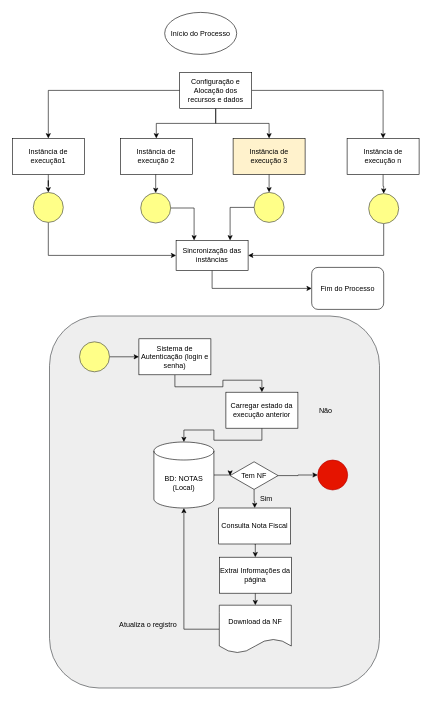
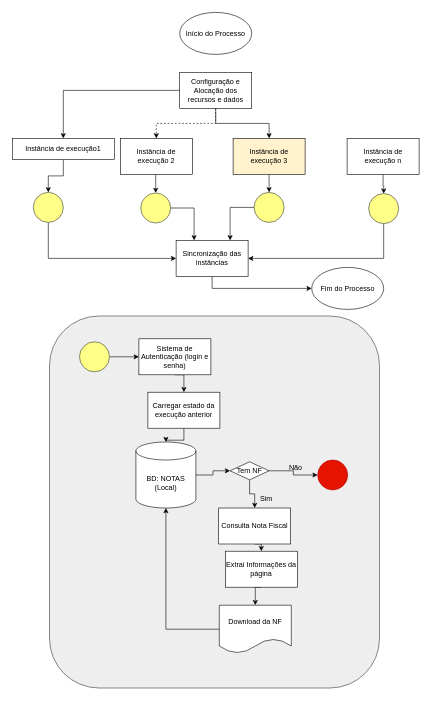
(201, 33) -> (216, 33)
(318, 90) -> none
(179, 123) -> (179, 123)
(48, 156) -> (63, 149)
(212, 255) -> (212, 258)
(348, 288) -> (348, 288)
(262, 410) -> (184, 410)
(326, 411) -> (296, 468)
(184, 475) -> (166, 475)
(254, 476) -> (250, 471)
(255, 575) -> (261, 569)
(148, 624) -> none
